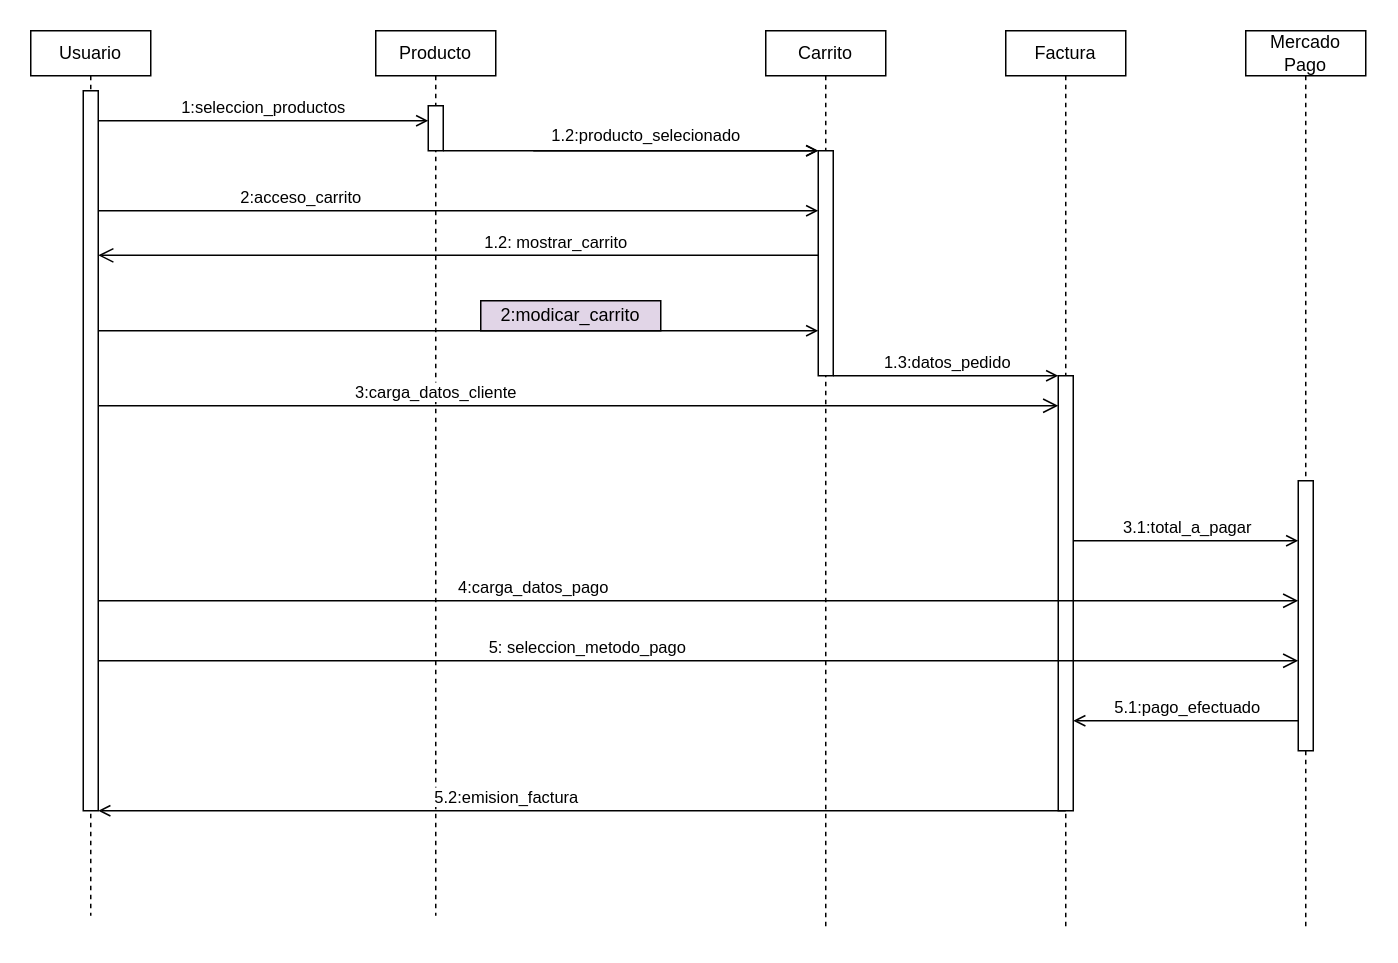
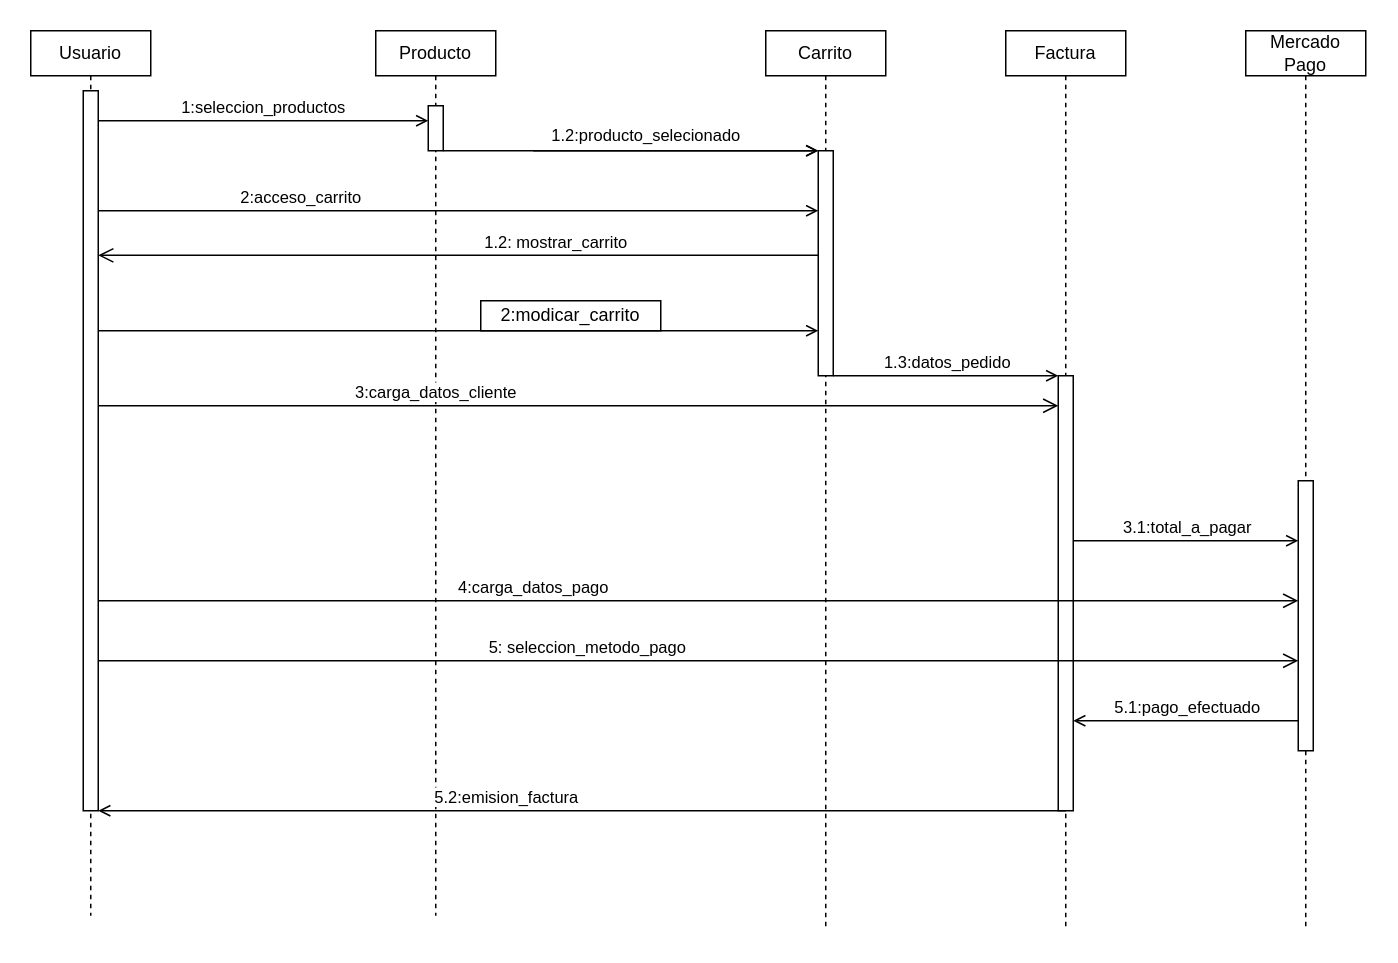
(571, 316) -> (571, 316)
